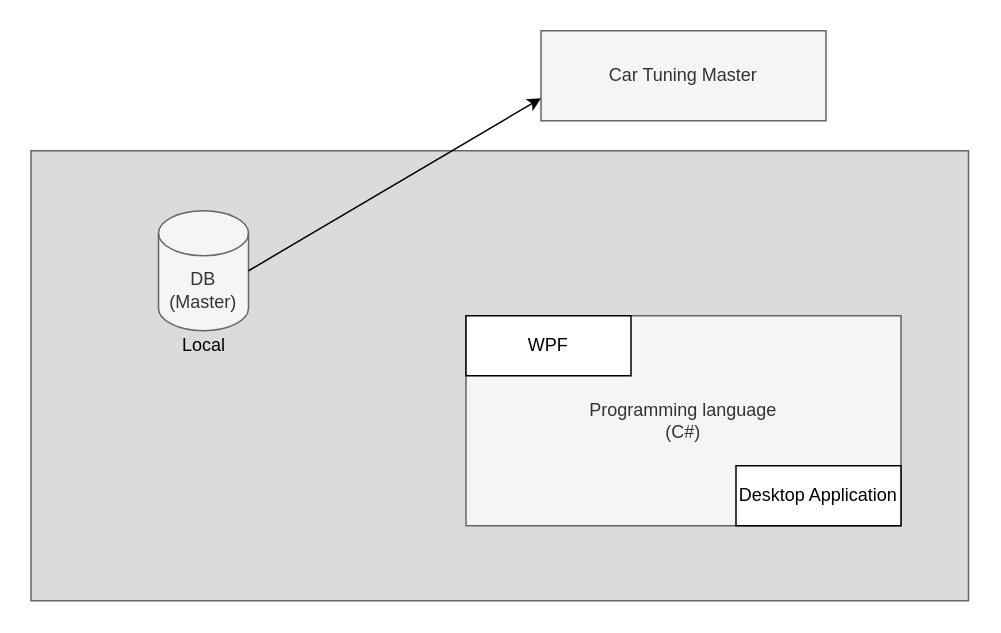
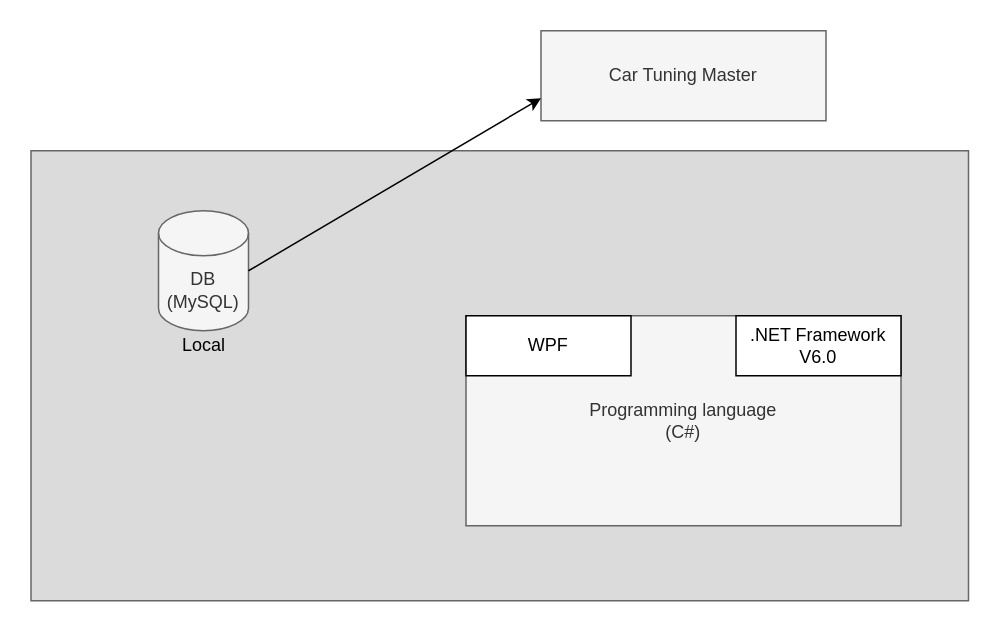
(203, 290) -> (203, 290)
none -> (818, 346)
(818, 496) -> none
